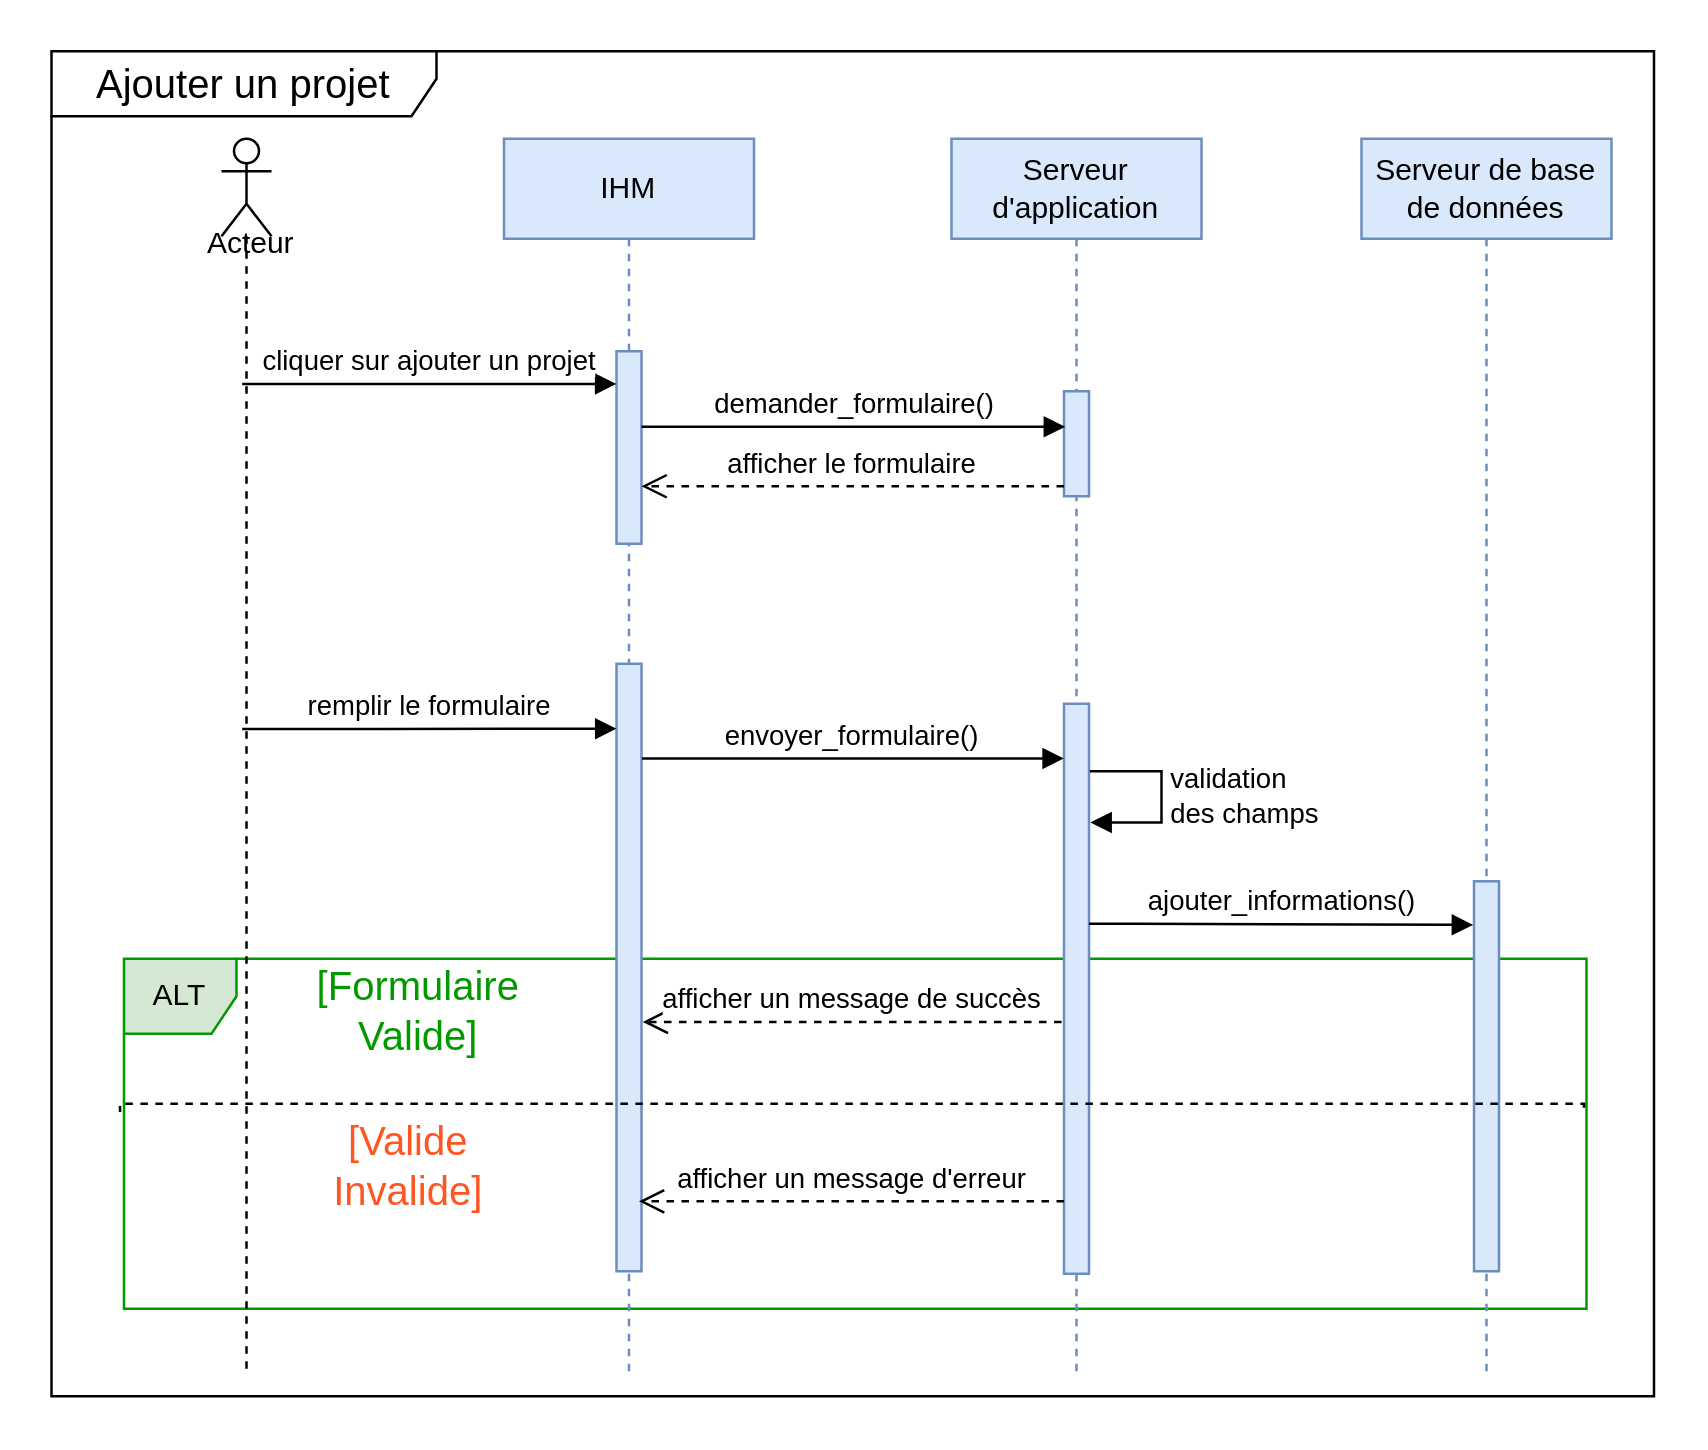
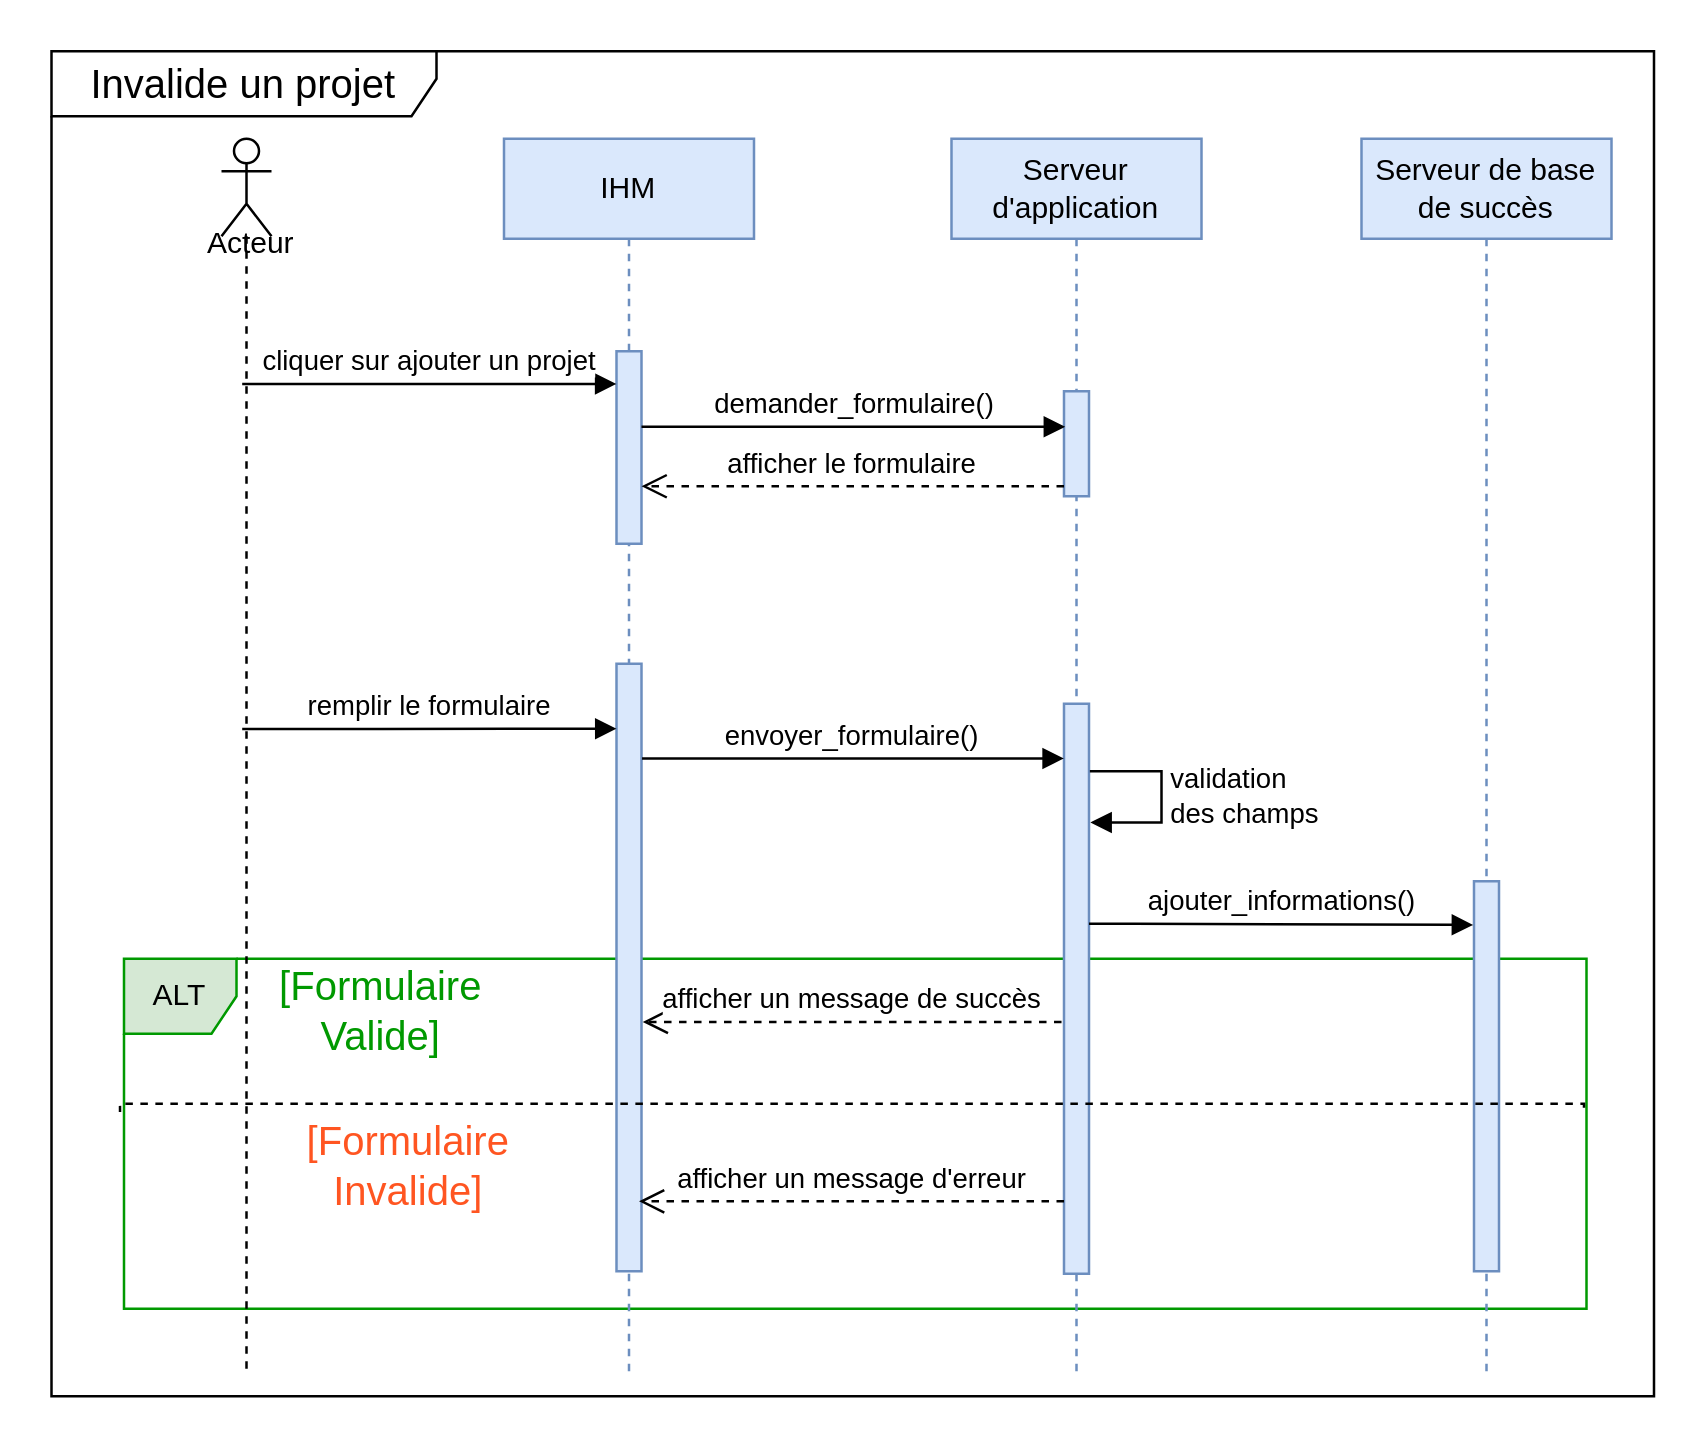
(244, 84) -> (244, 84)
(1486, 189) -> (1486, 189)
(419, 1011) -> (381, 1011)
(409, 1166) -> (409, 1166)
